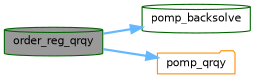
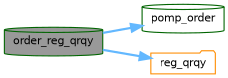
(196, 19) -> (183, 19)
(196, 63) -> (183, 63)
